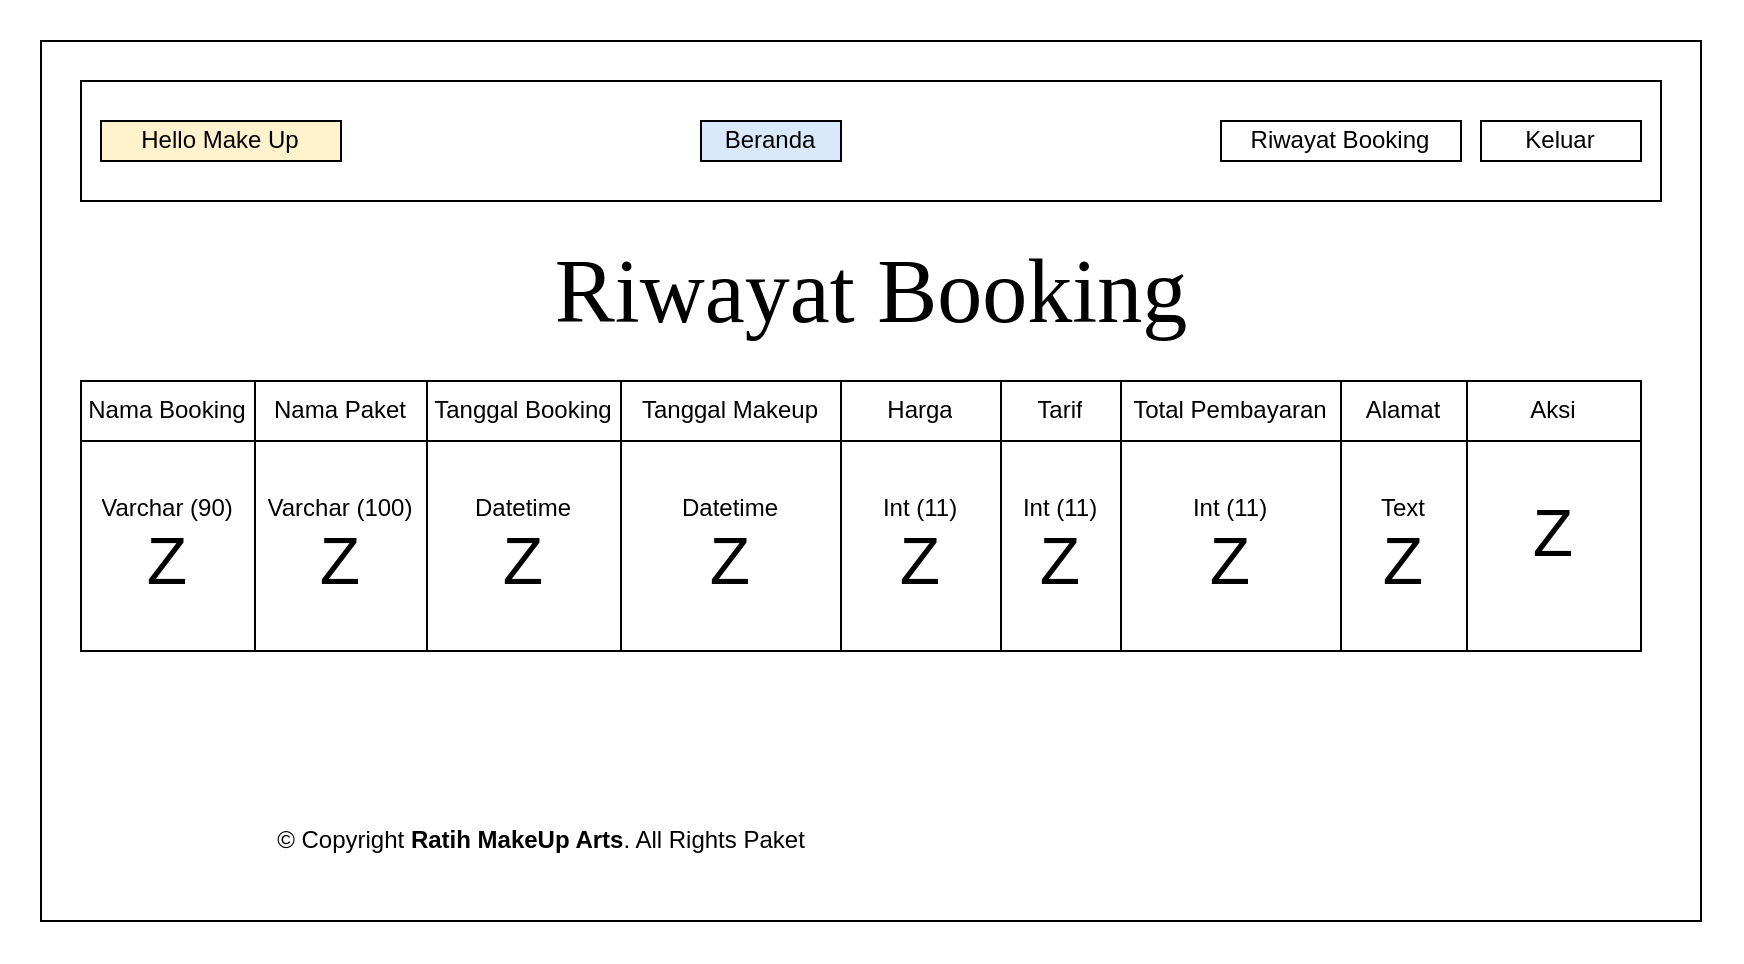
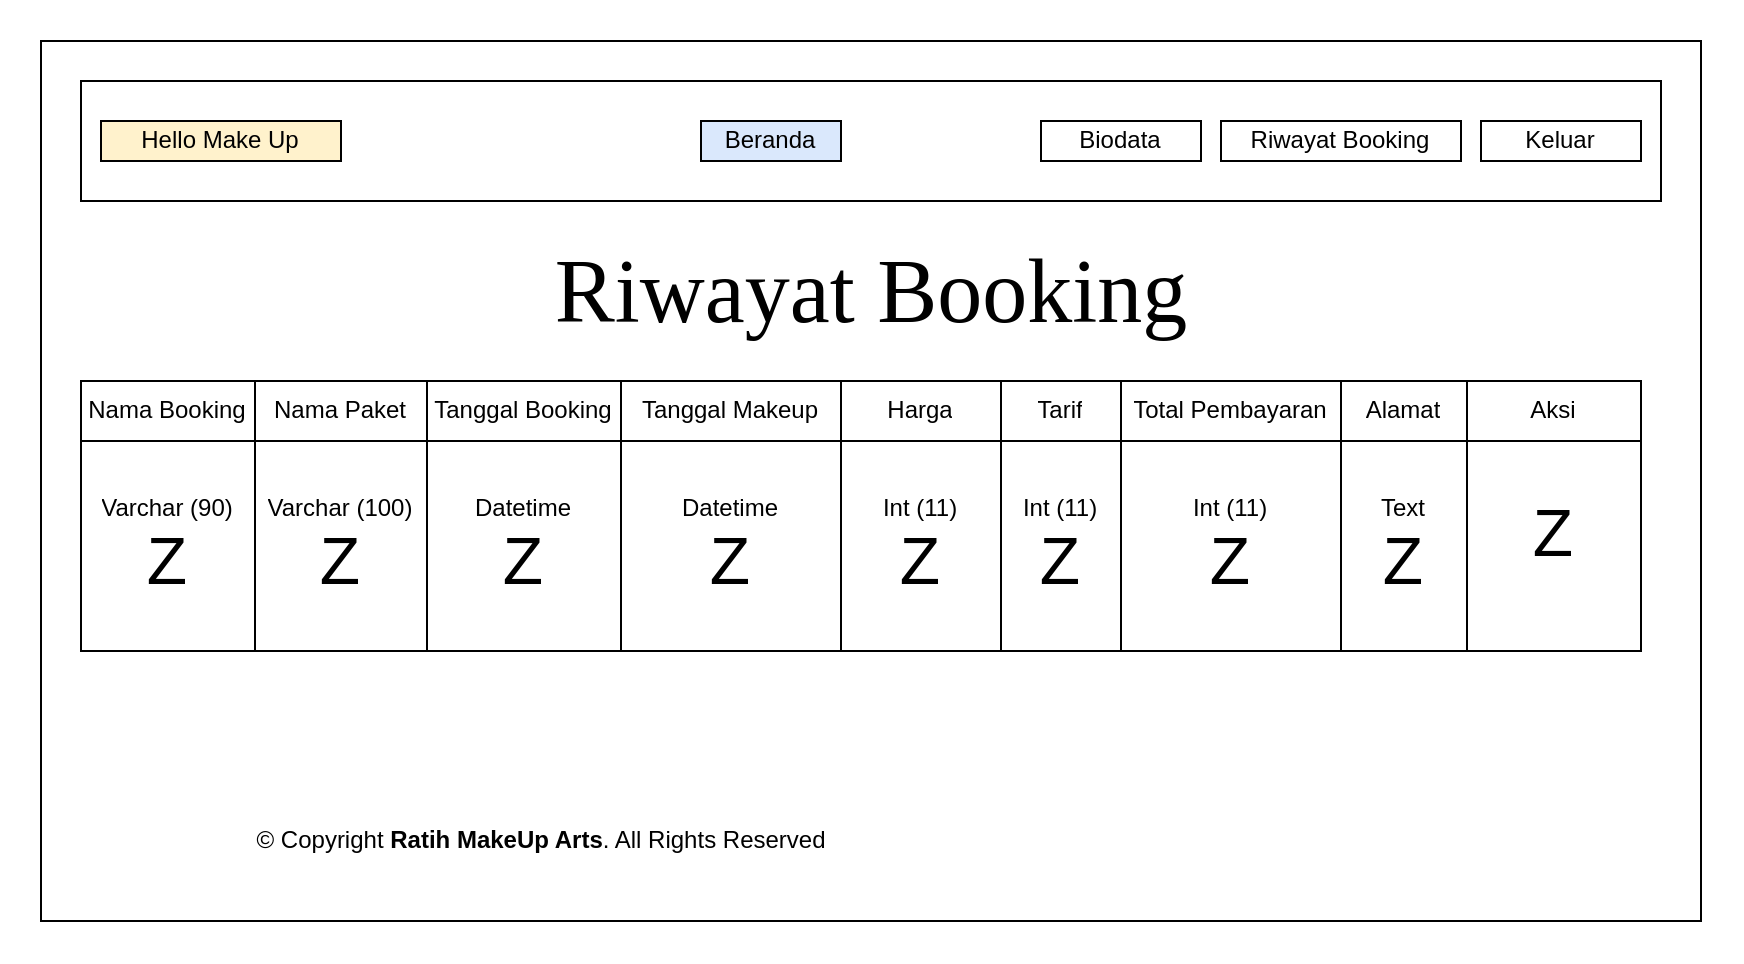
none -> (1121, 141)
(542, 841) -> (542, 841)
